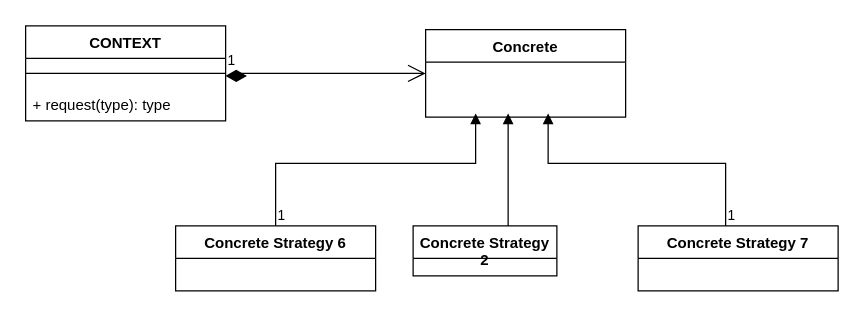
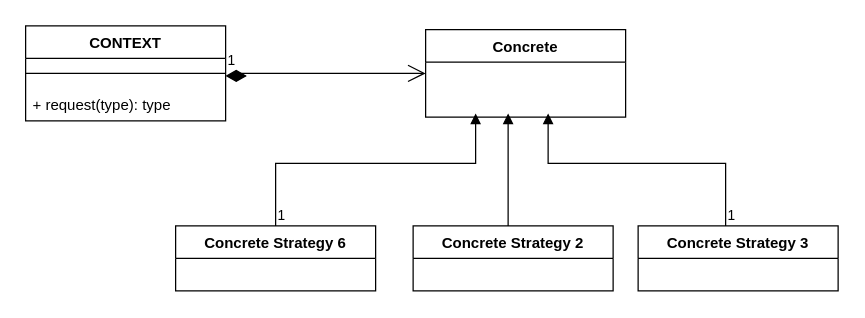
(738, 243) -> (738, 243)
(485, 251) -> (513, 258)
